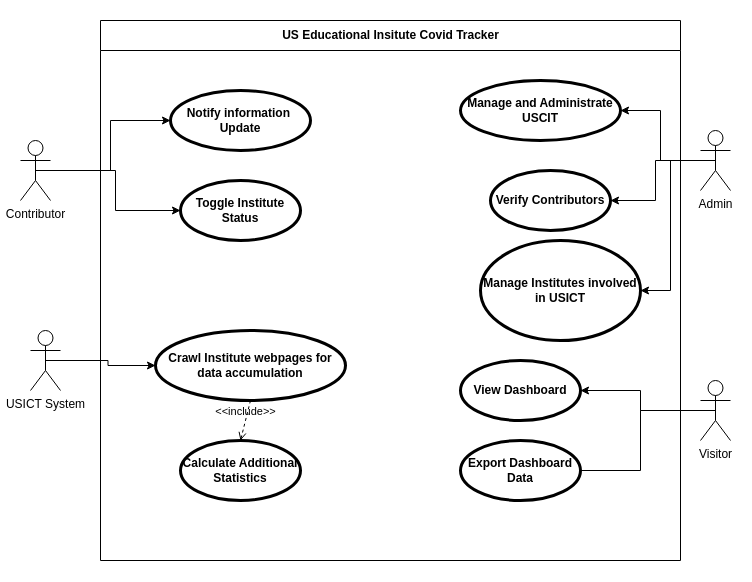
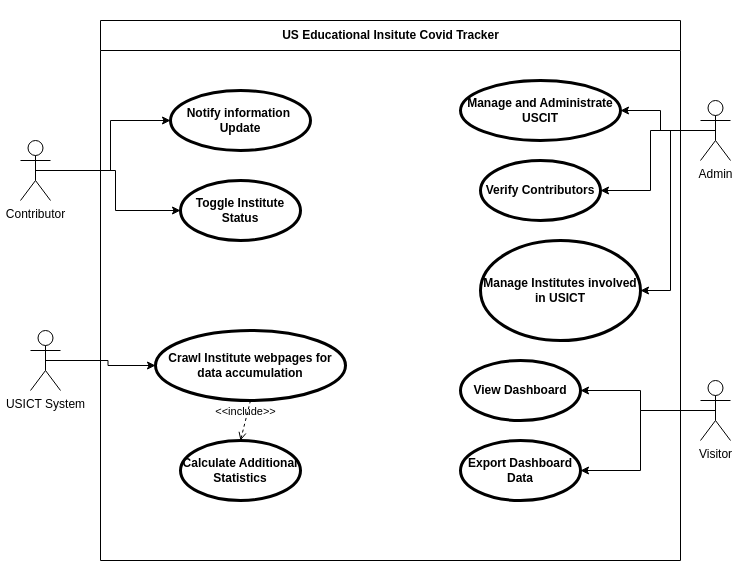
(716, 161) -> (716, 131)
(551, 201) -> (541, 191)
(586, 471) -> (588, 471)
